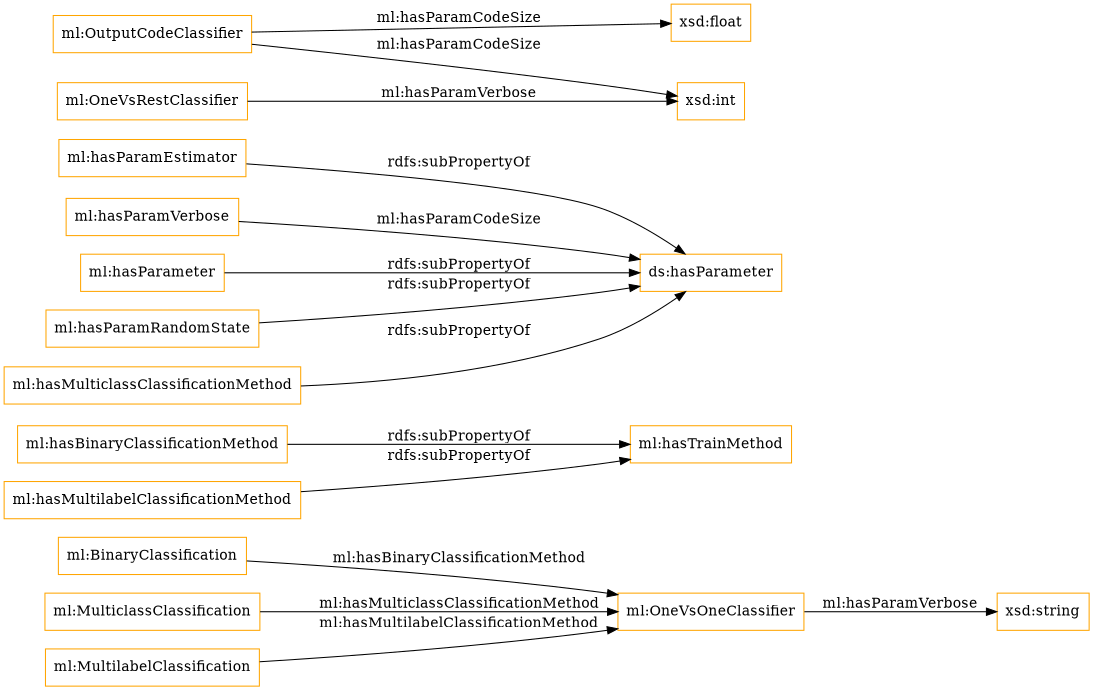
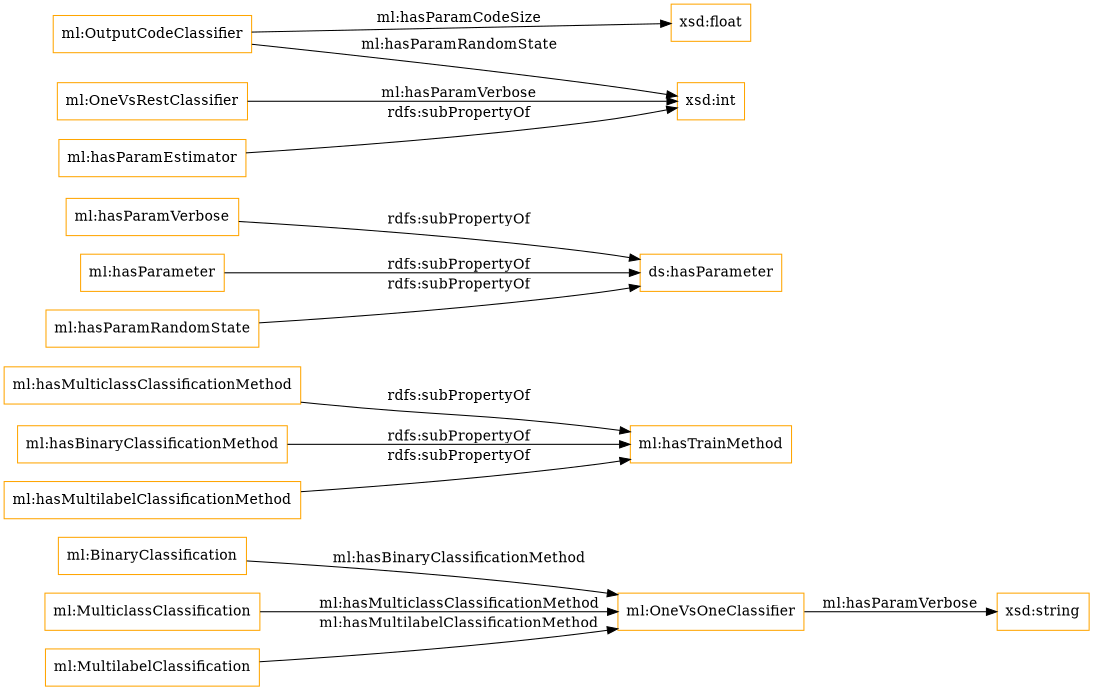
(459, 45) -> (459, 45)
(467, 184) -> (457, 137)
(459, 220) -> (459, 220)
(495, 365) -> (461, 415)
